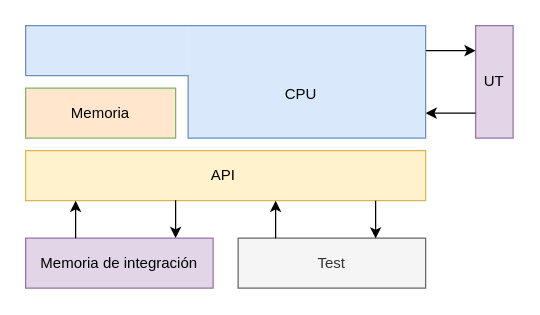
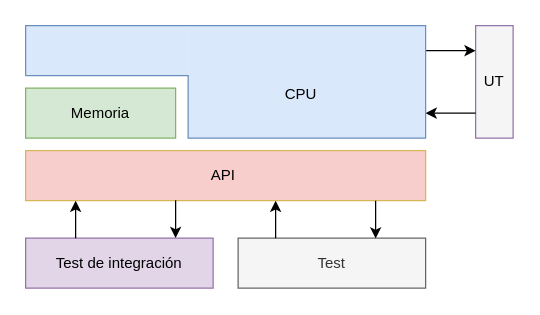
(494, 82) -> (494, 82)
(101, 113) -> (101, 113)
(226, 176) -> (226, 176)
(119, 263) -> (119, 263)
